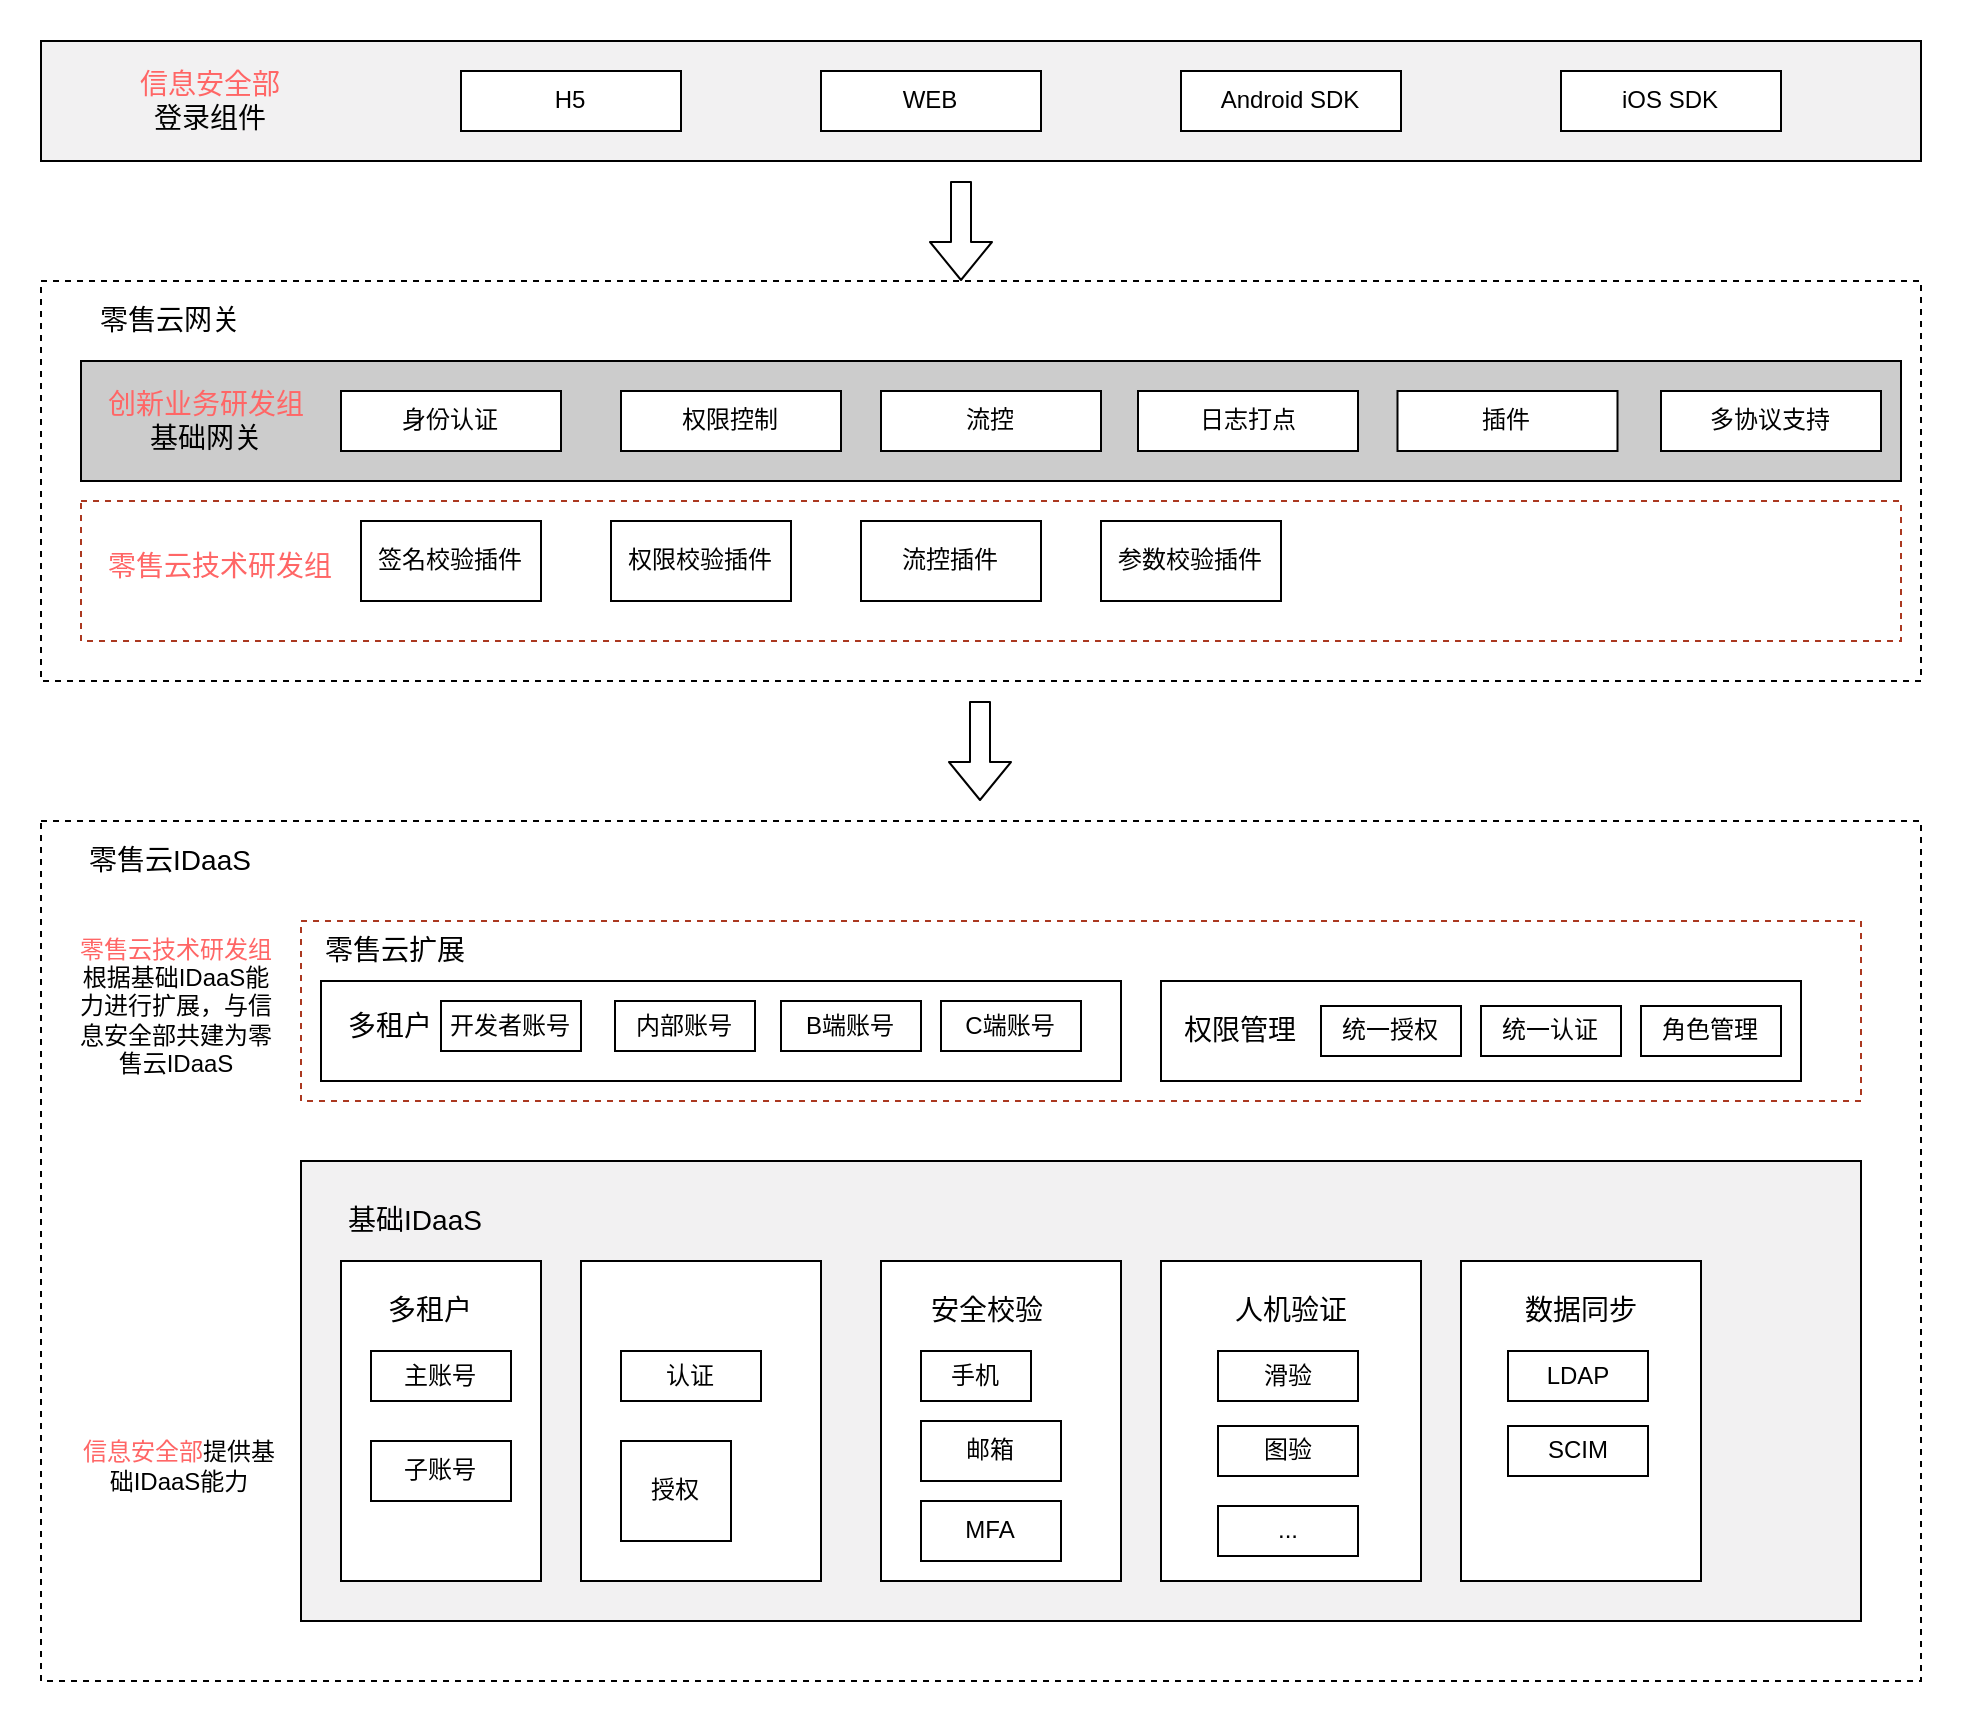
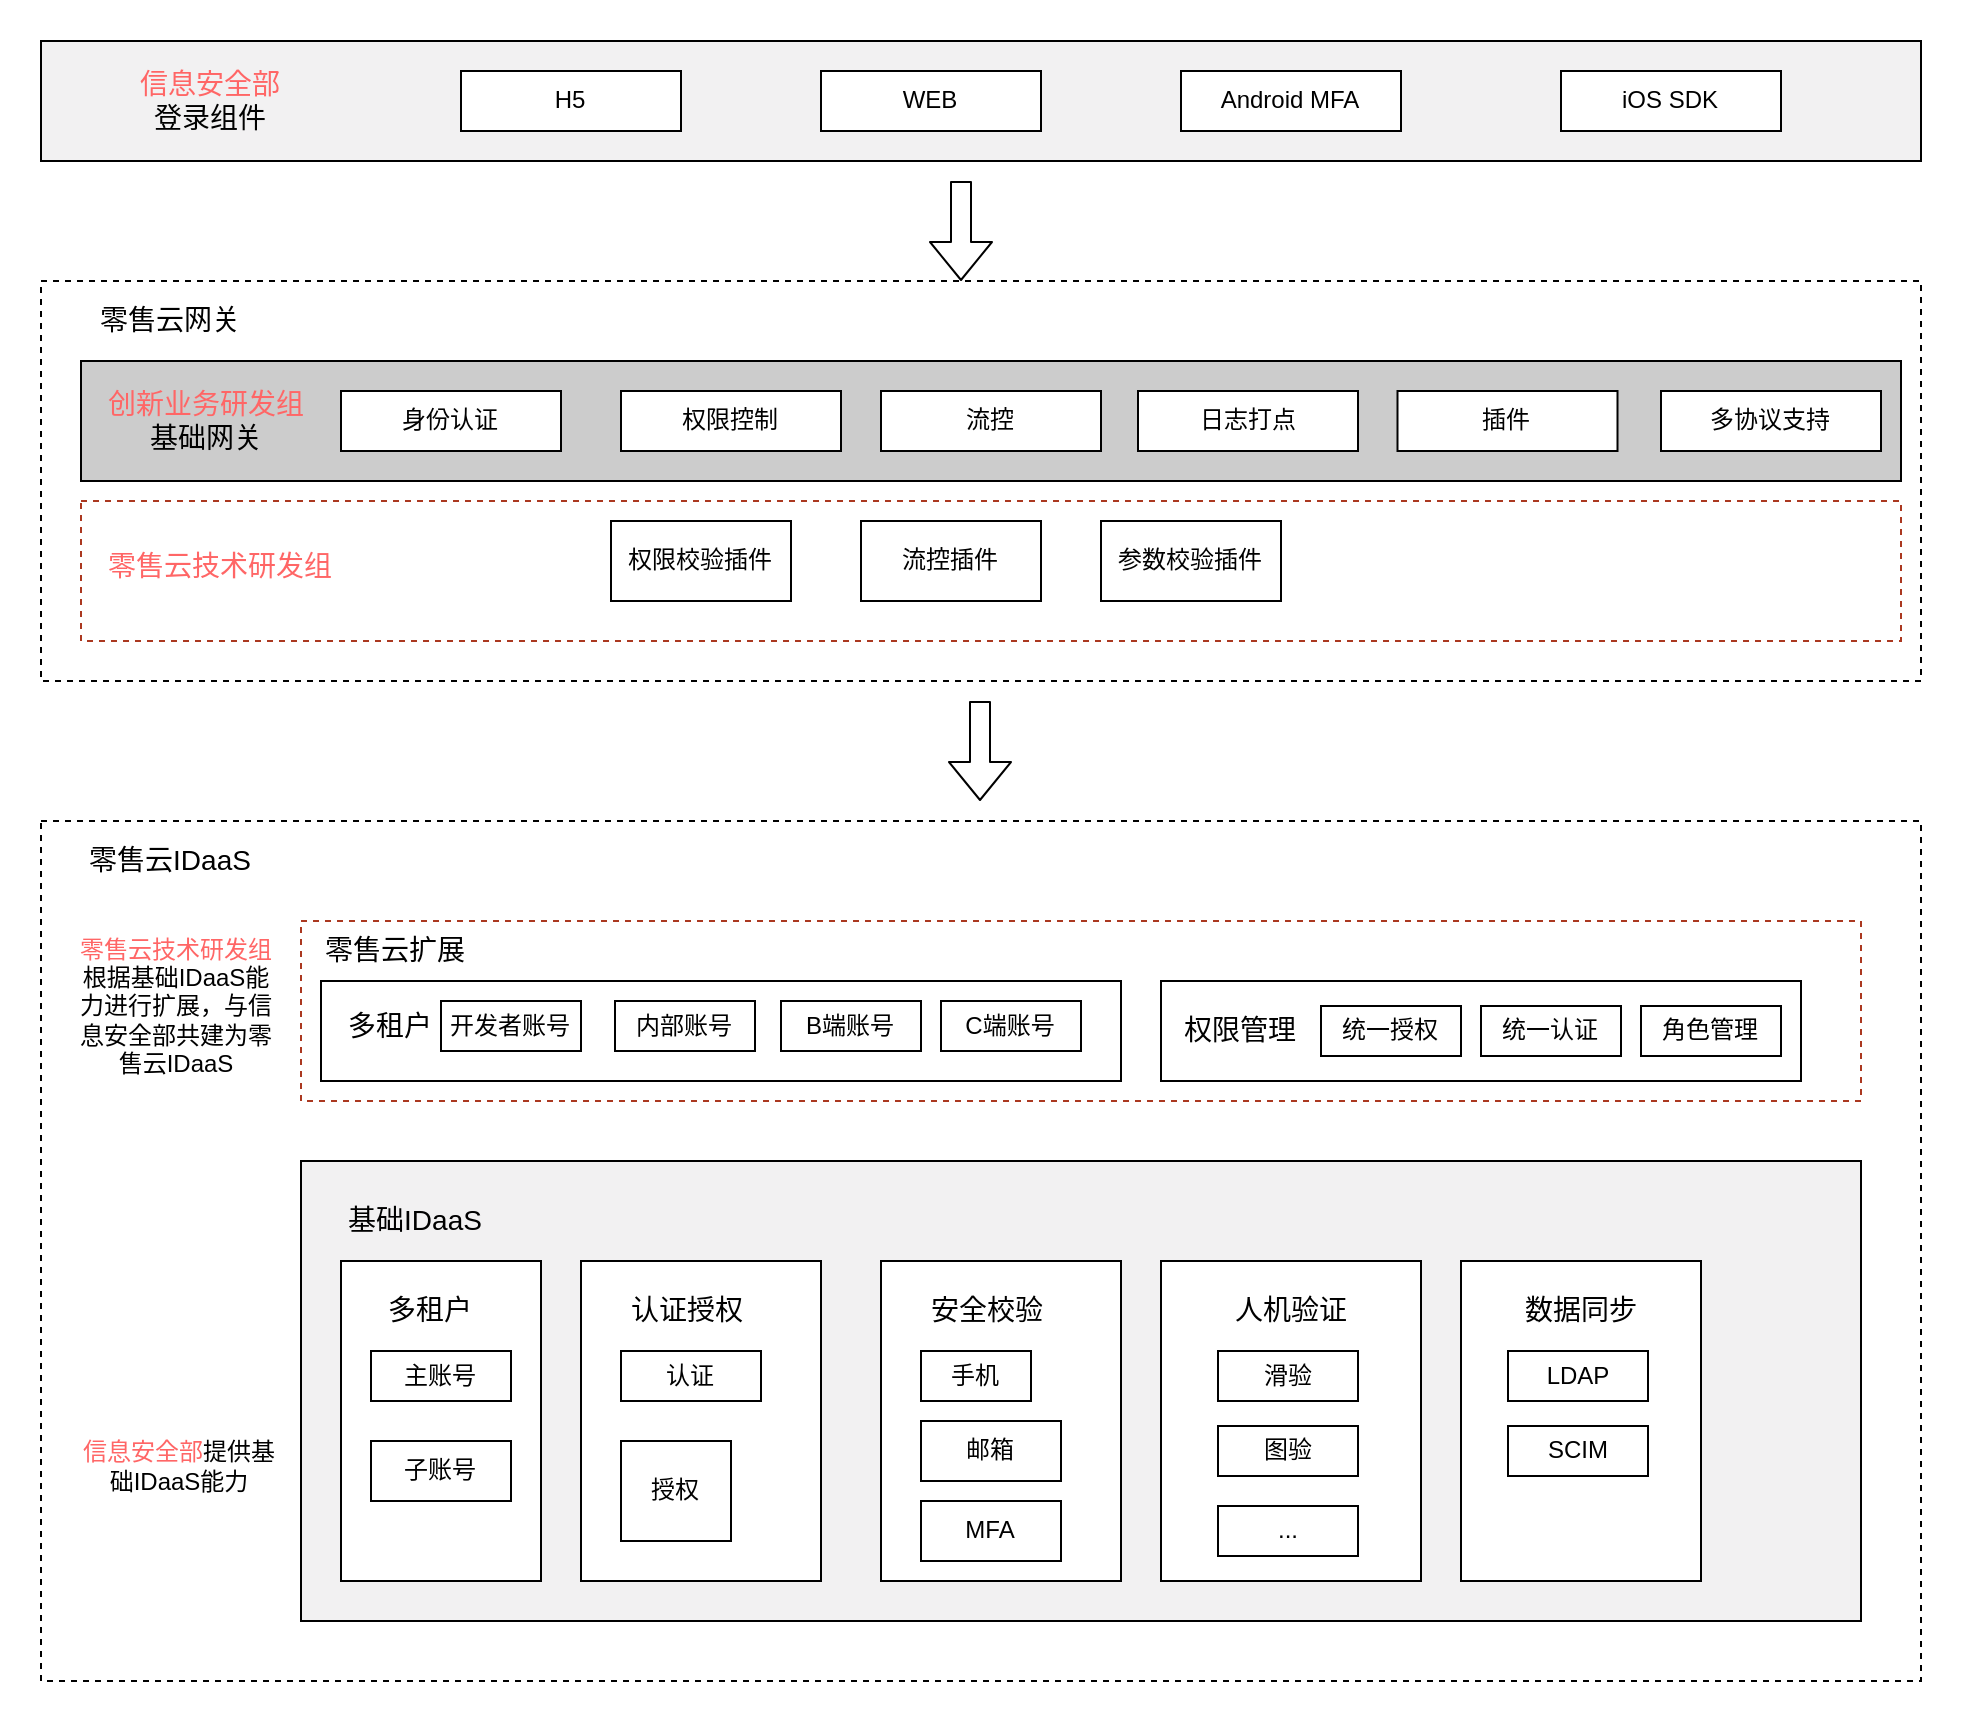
(1291, 101) -> (1291, 101)
(451, 561) -> none
none -> (688, 1311)
